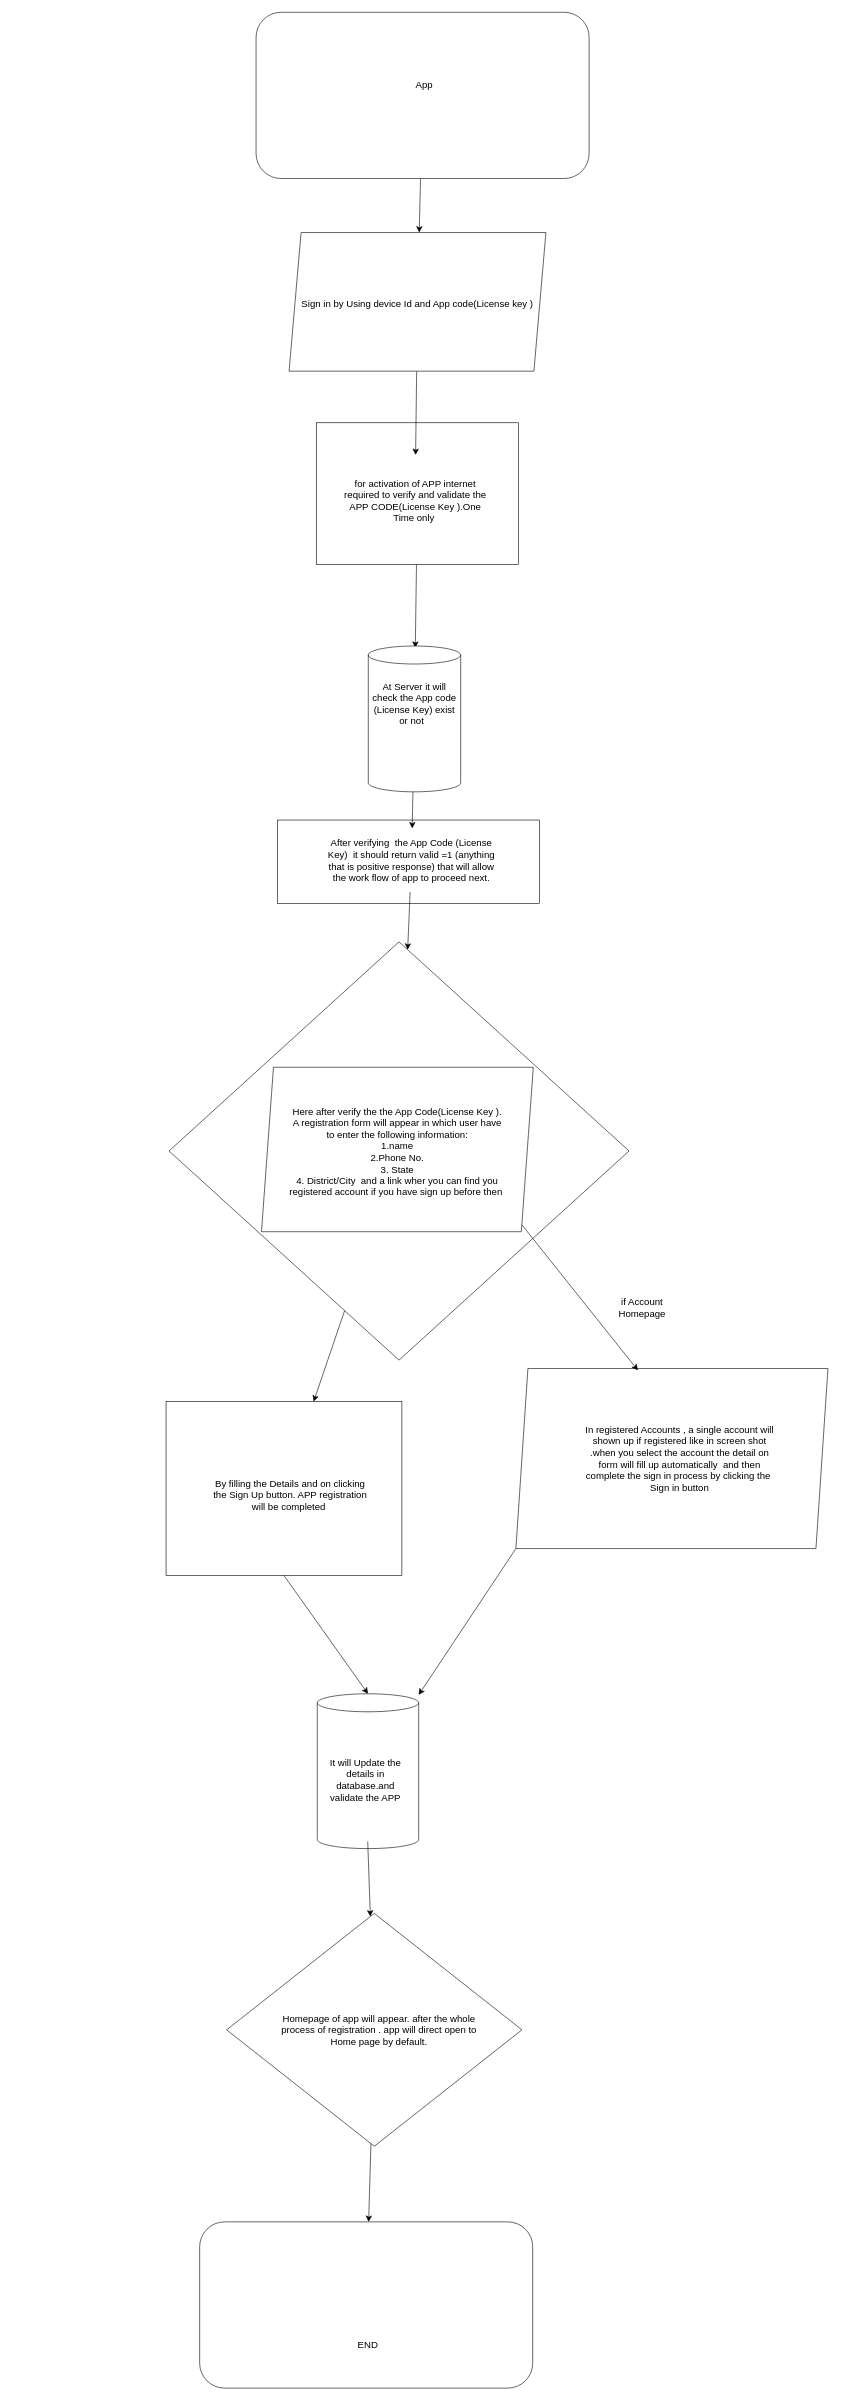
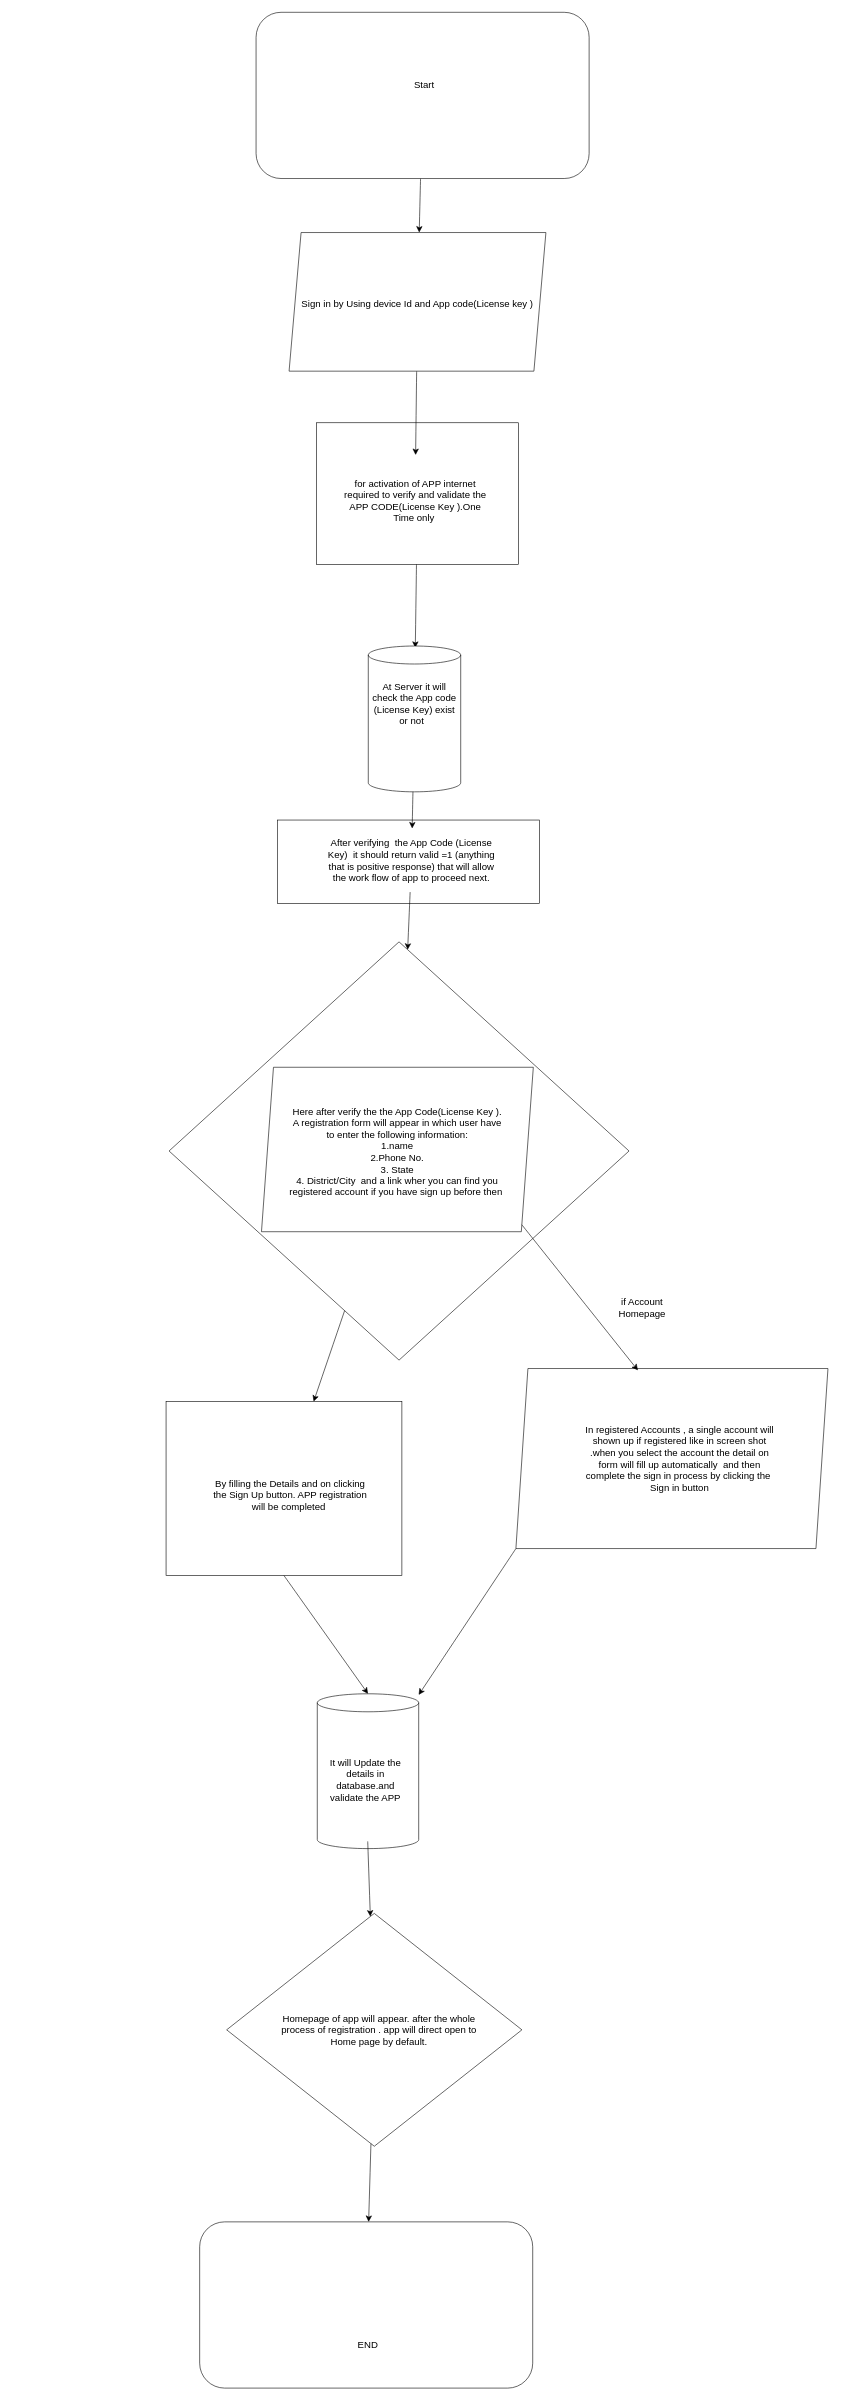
(424, 90) -> (424, 90)
